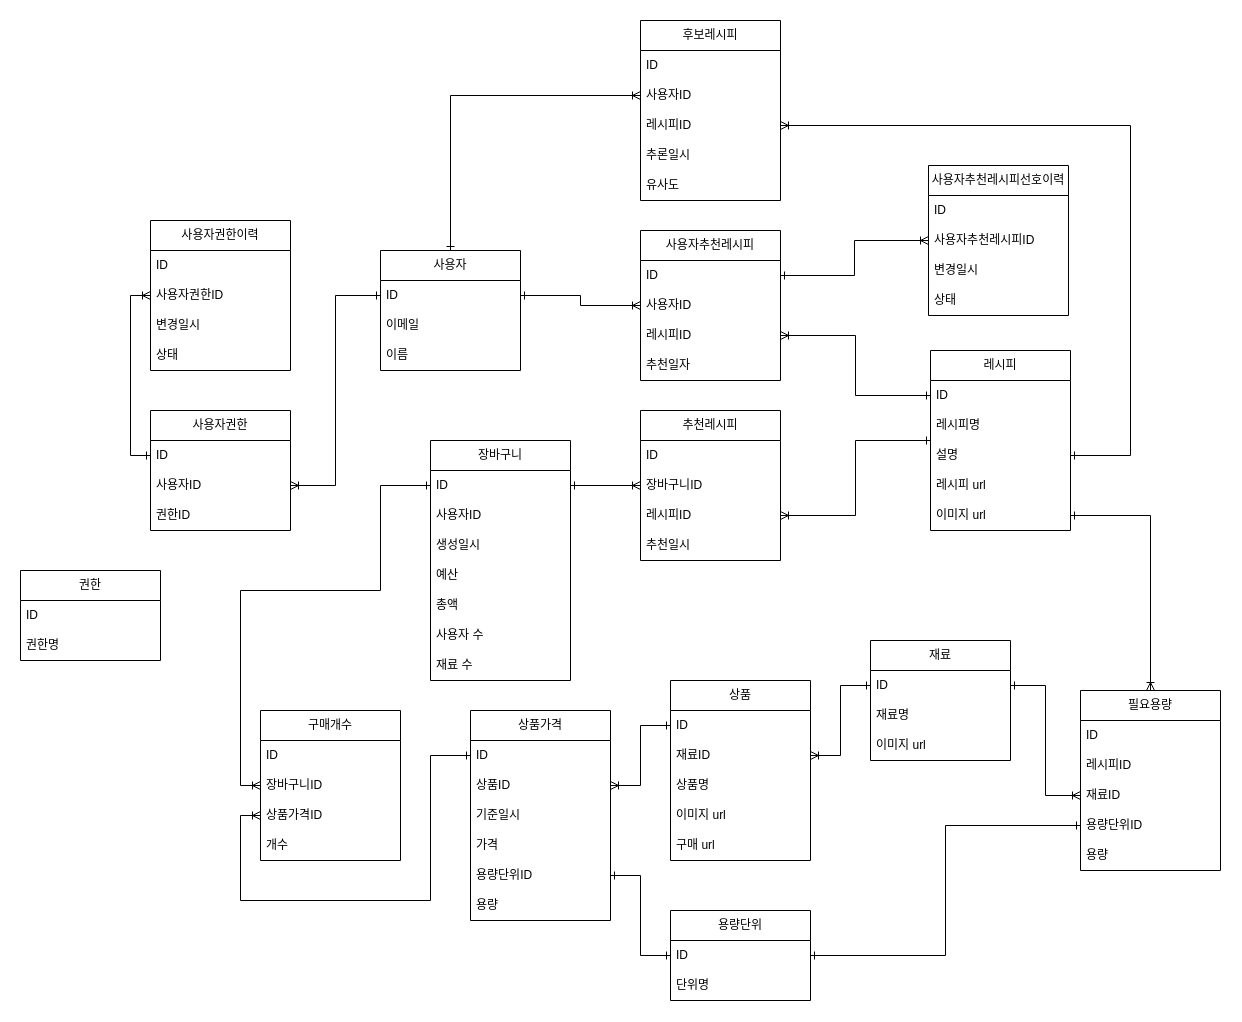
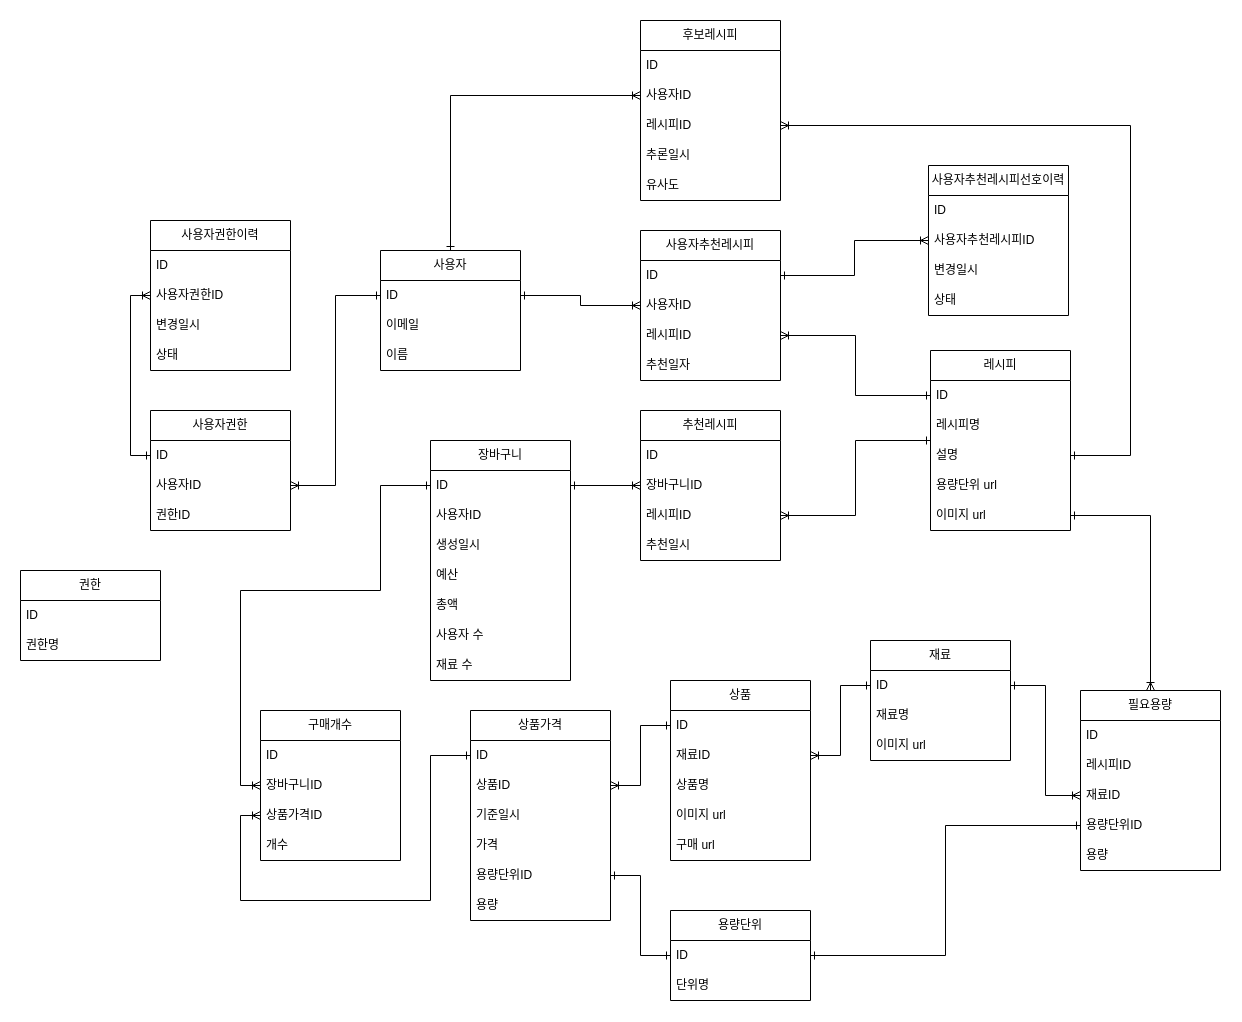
(965, 486) -> (971, 486)
